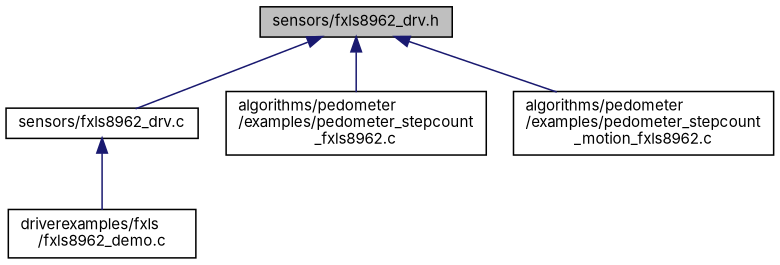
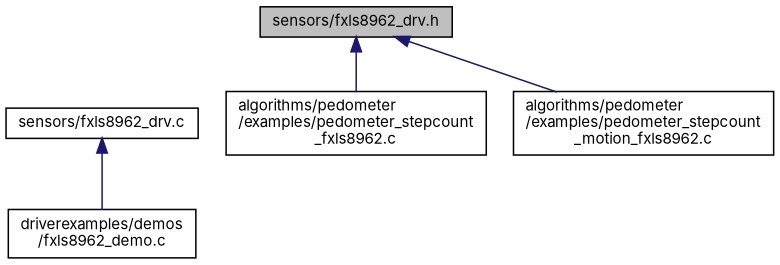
(222, 75) -> none
(102, 234) -> (102, 234)
